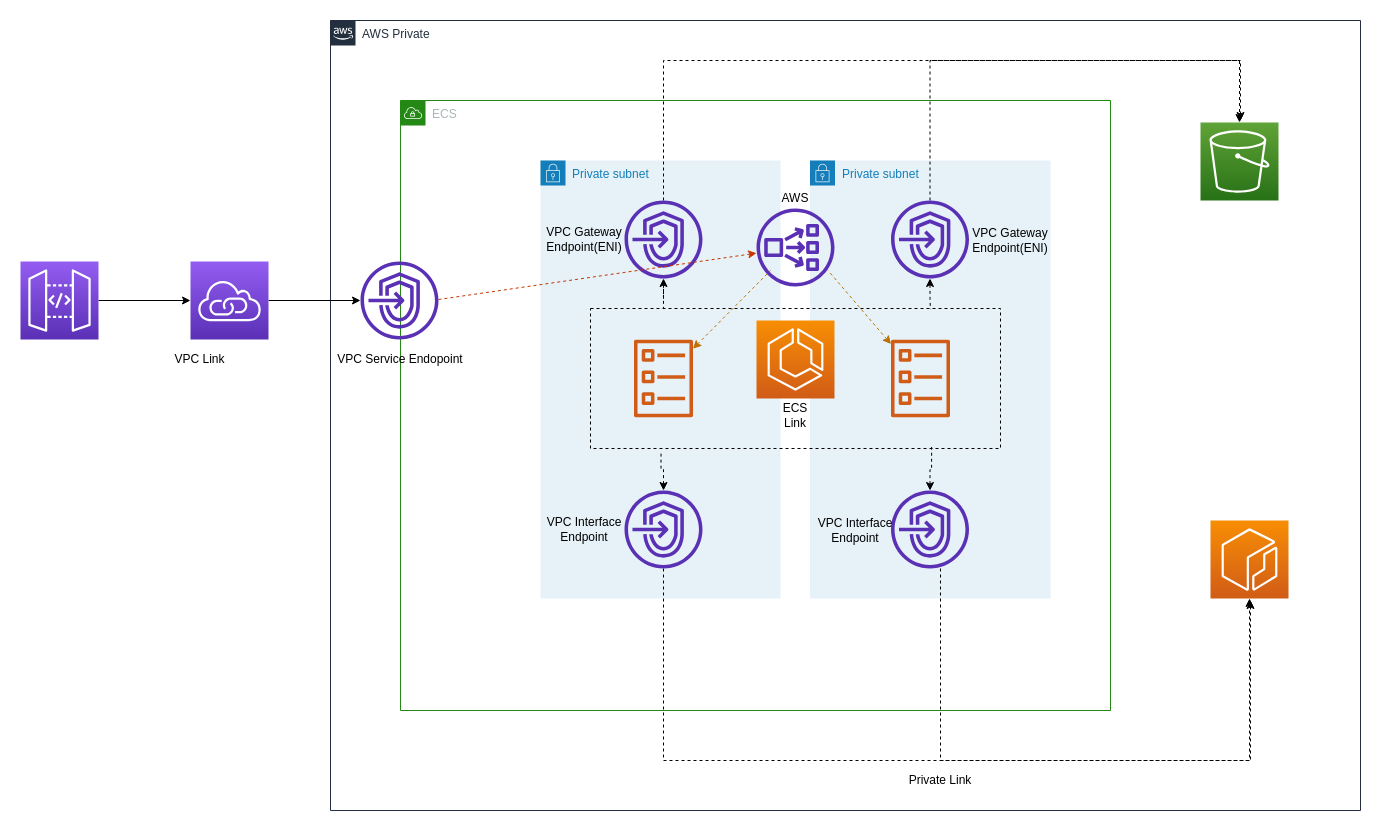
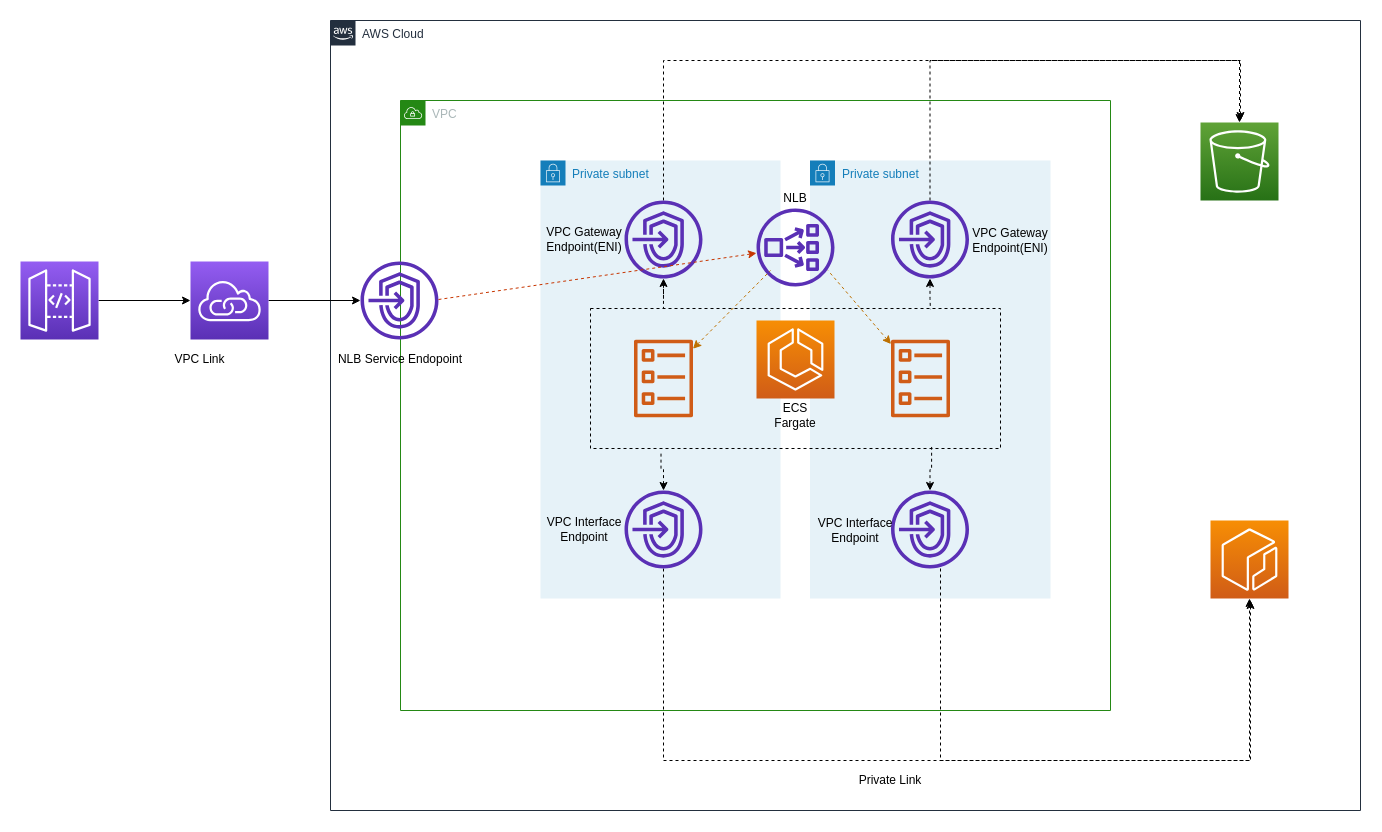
(396, 35) -> (390, 35)
(443, 115) -> (443, 115)
(796, 199) -> (796, 199)
(401, 360) -> (401, 360)
(796, 416) -> (796, 416)
(941, 781) -> (891, 781)
